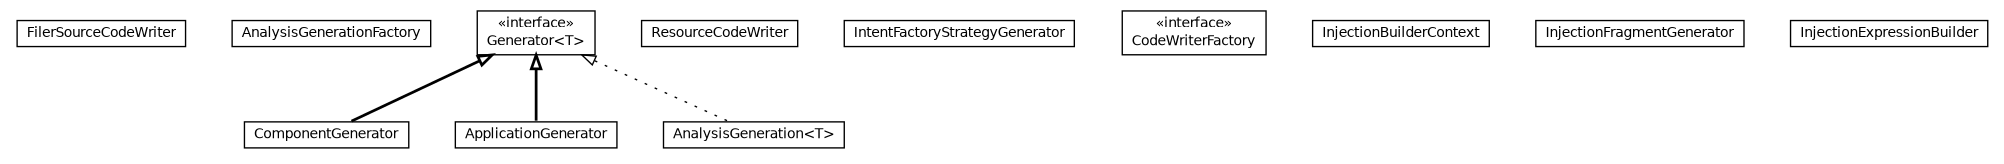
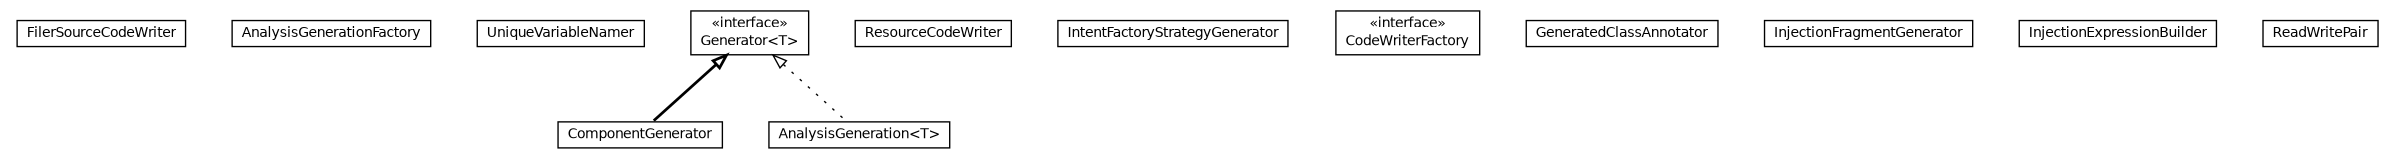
none -> (561, 33)
(1400, 33) -> none
none -> (1622, 33)
none -> (2321, 33)
(536, 134) -> none
